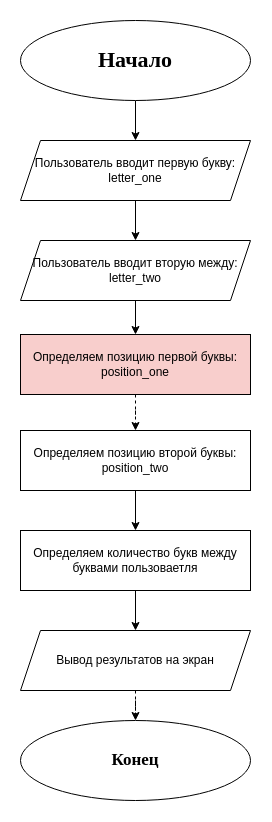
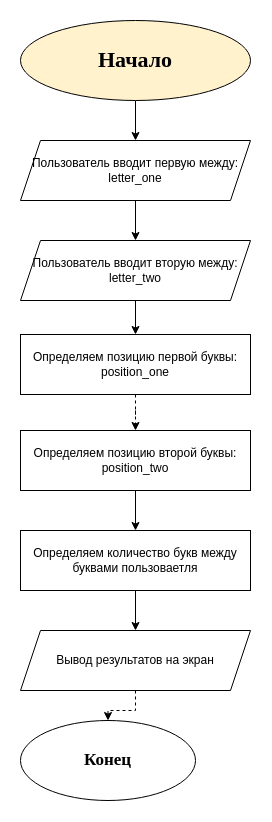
(136, 61) -> (136, 61)
(136, 171) -> (136, 171)
(136, 365) -> (136, 365)
(136, 761) -> (108, 761)
